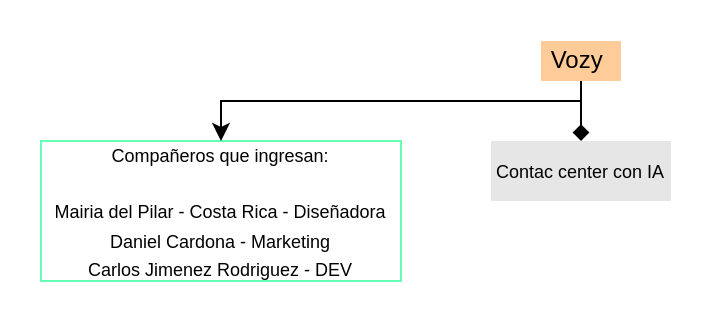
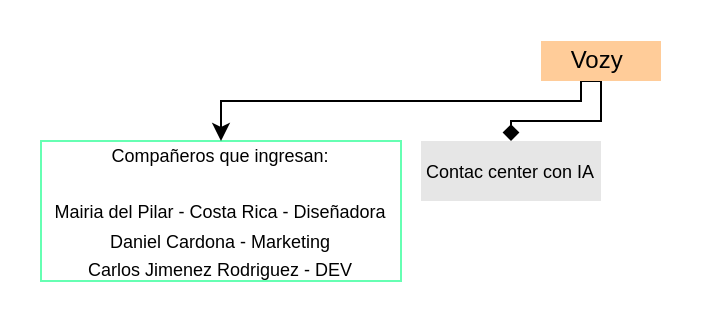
(581, 61) -> (601, 61)
(581, 171) -> (511, 171)
